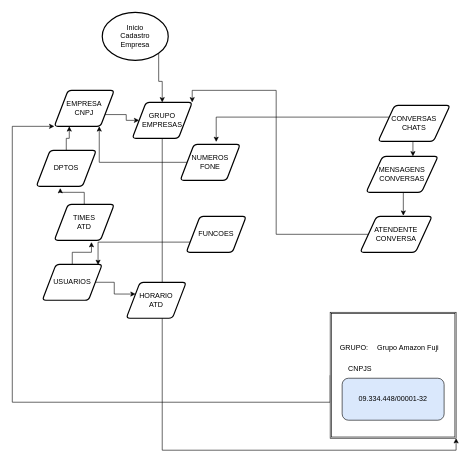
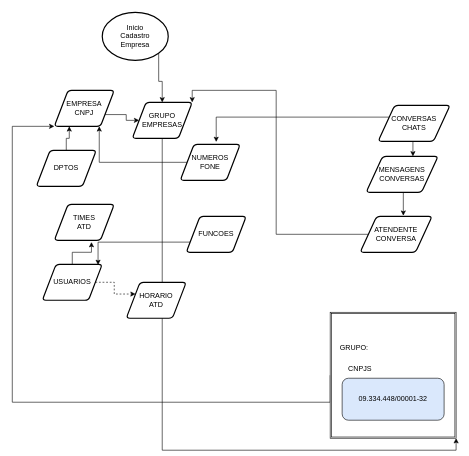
(84, 192) -> none
(114, 287) -> (114, 287)
(408, 348) -> none
